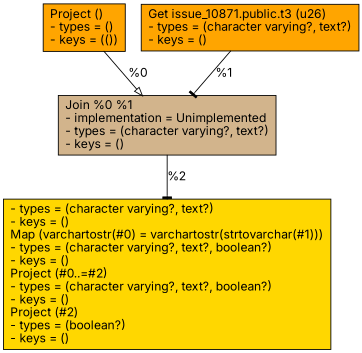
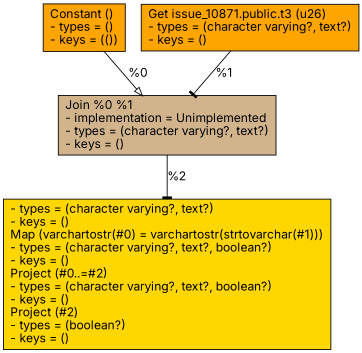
(84, 28) -> (84, 28)
